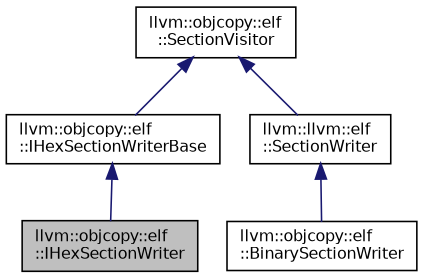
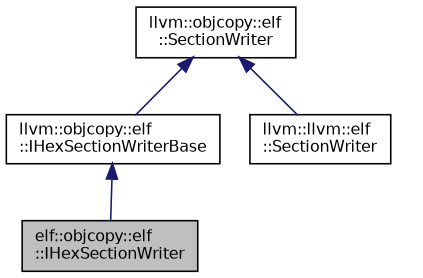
(216, 32) -> (216, 32)
(110, 246) -> (110, 246)
(322, 246) -> none
